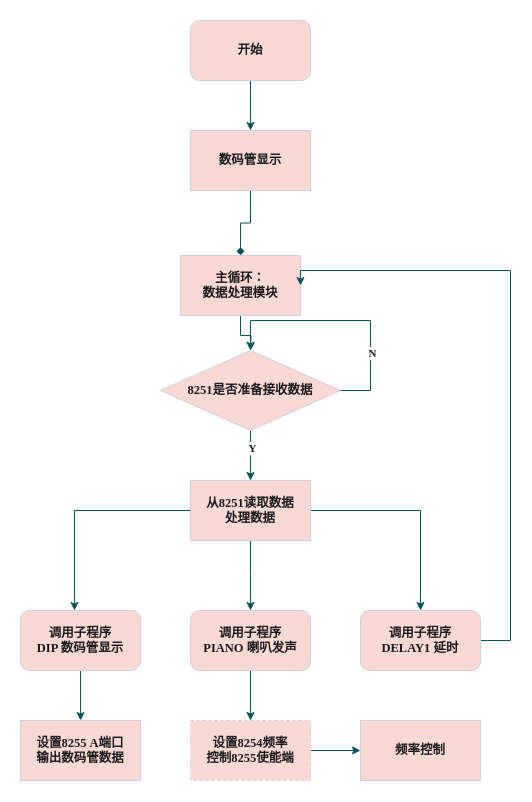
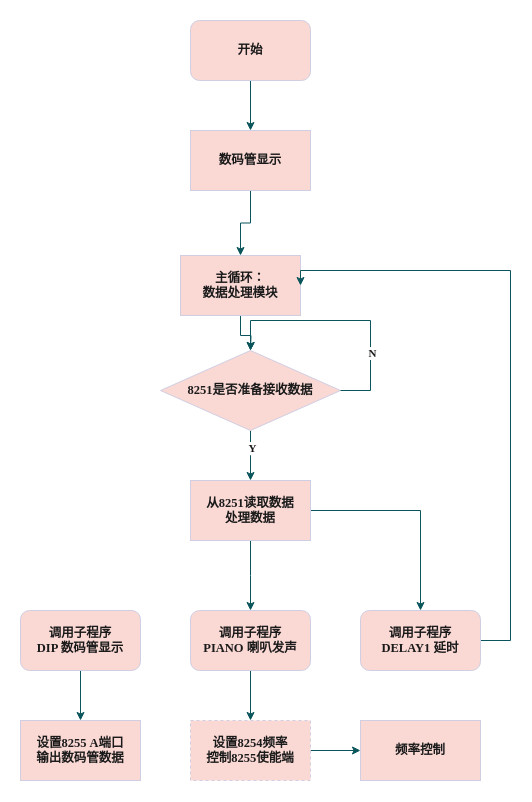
(241, 247) -> (241, 247)
(87, 511) -> none
